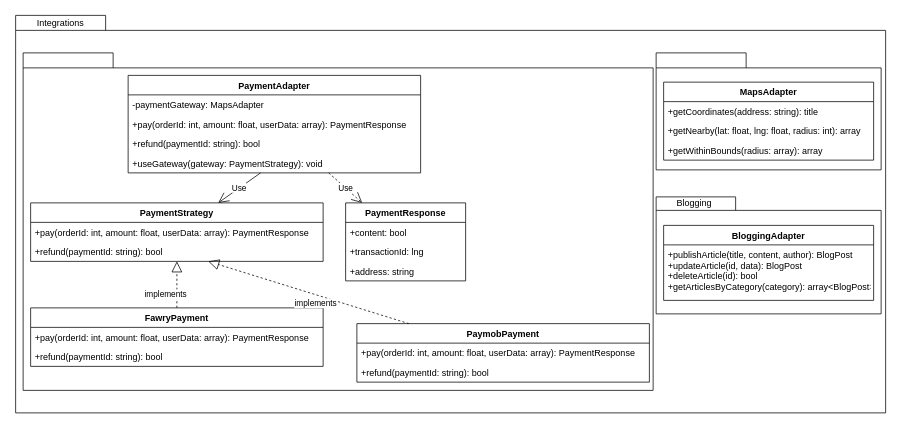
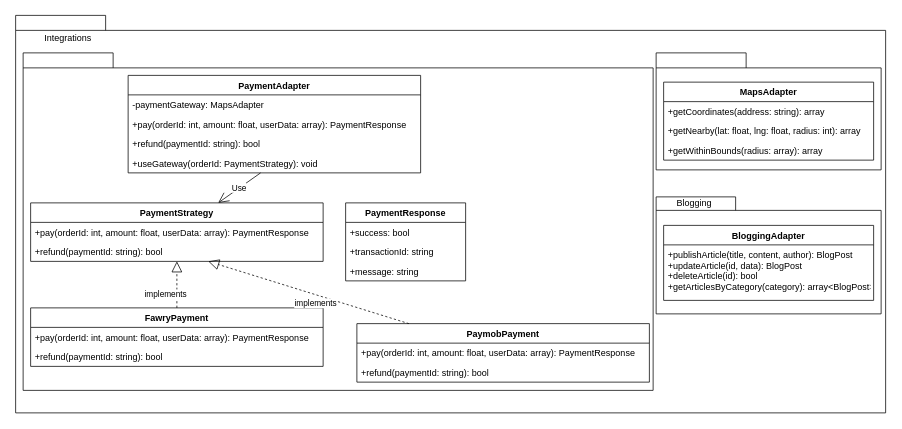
(60, 23) -> (68, 38)
(756, 112) -> (759, 112)
(235, 164) -> (235, 164)
(345, 188) -> none
(381, 233) -> (381, 233)
(393, 252) -> (400, 252)
(386, 272) -> (386, 272)
